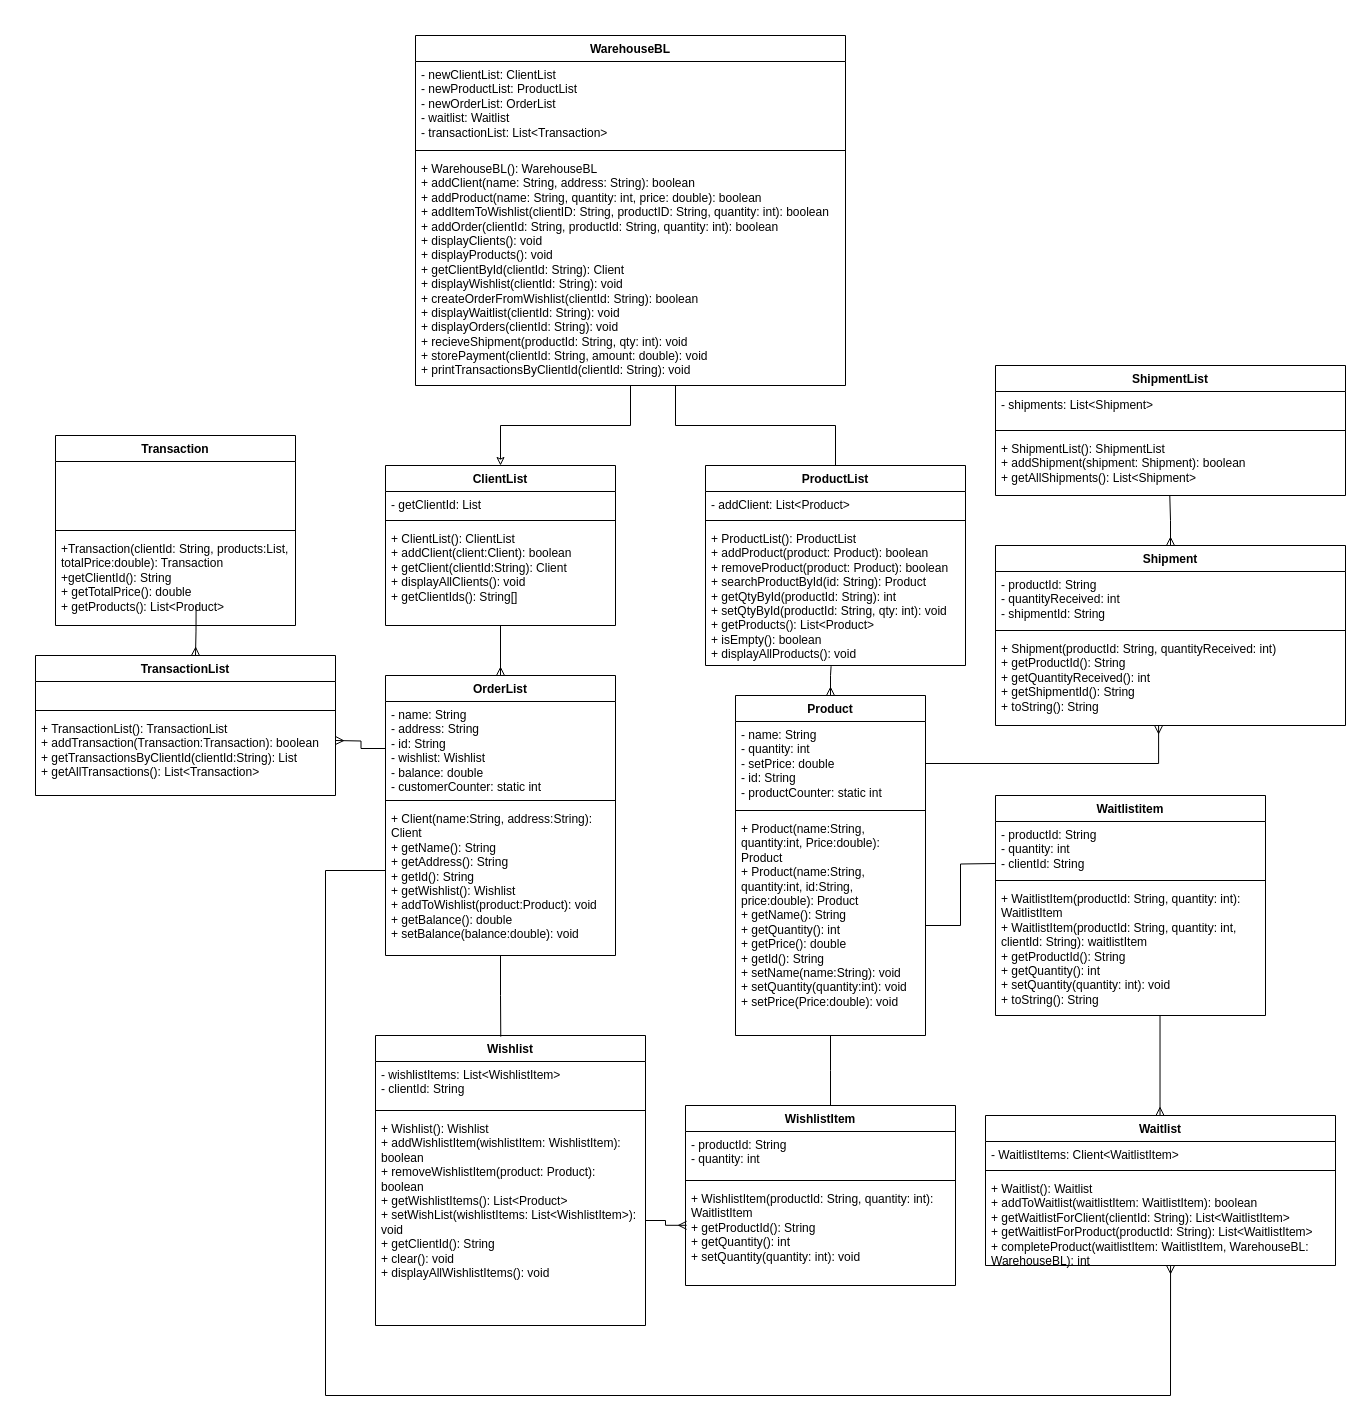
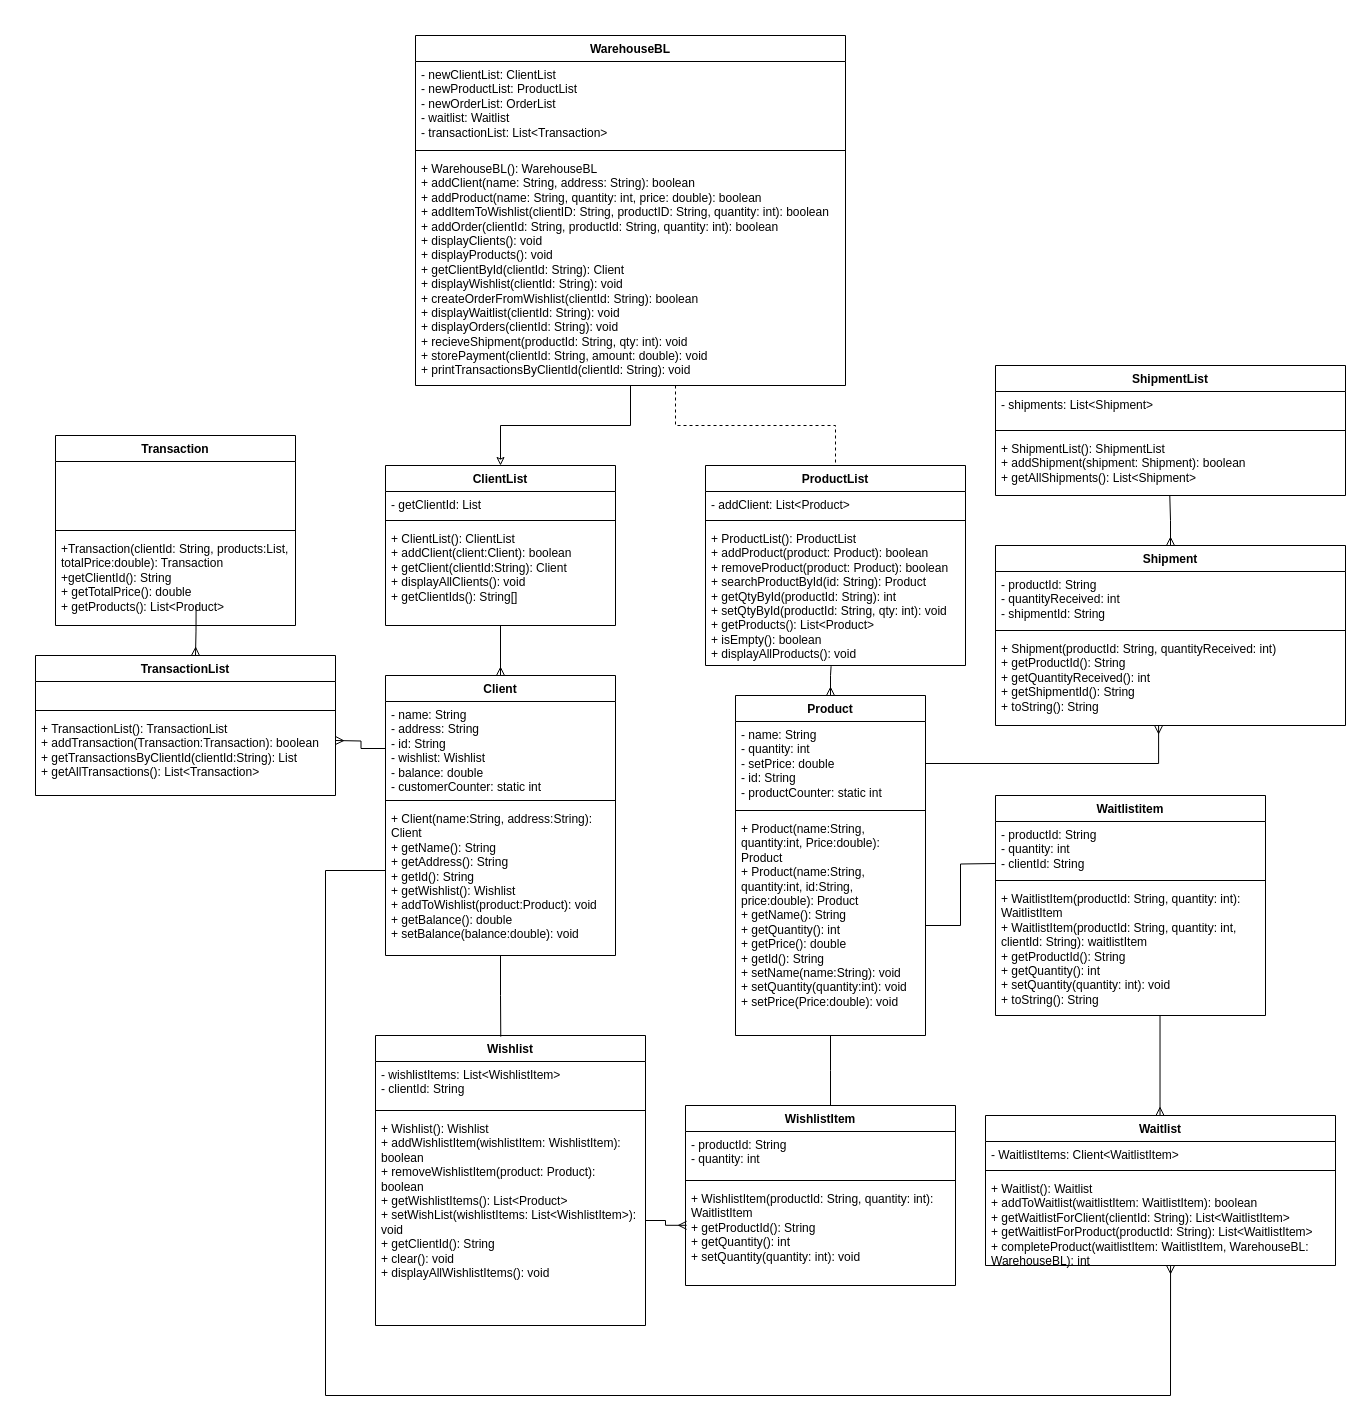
(757, 426) -> (757, 426)
(501, 690) -> (501, 690)
